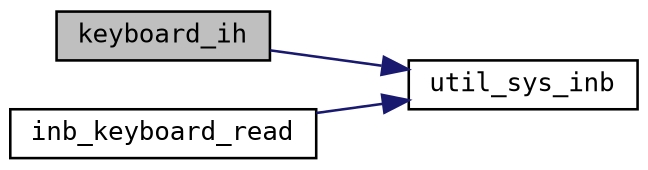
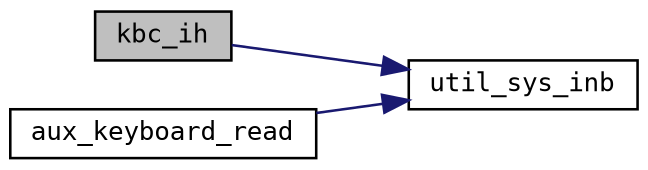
(163, 36) -> (163, 36)
(163, 134) -> (163, 134)
